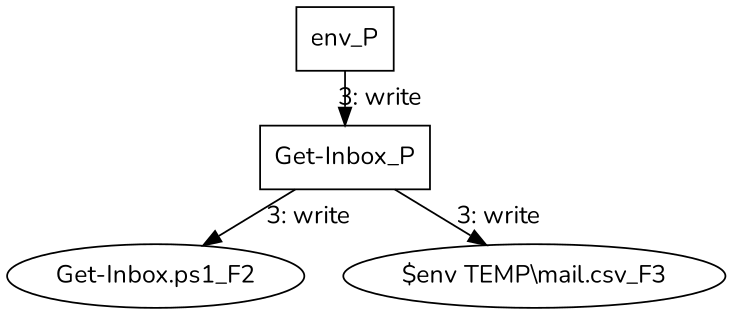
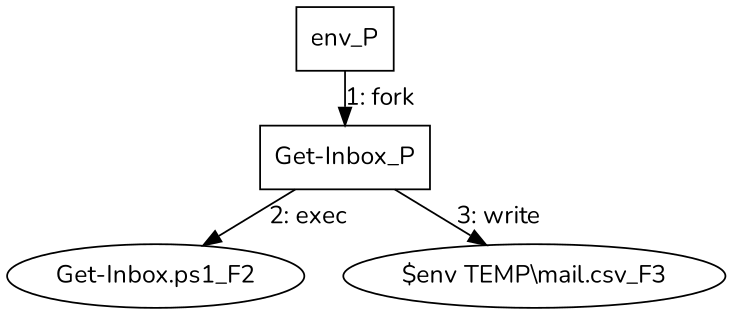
(380, 98) -> (380, 98)
(309, 217) -> (309, 217)
